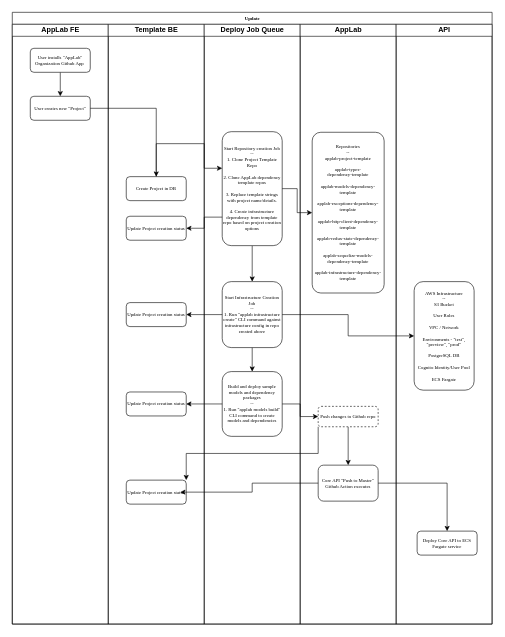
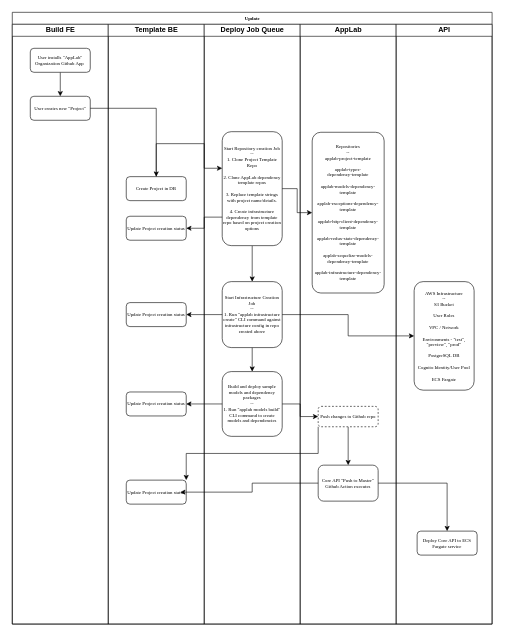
(61, 30) -> (61, 30)
